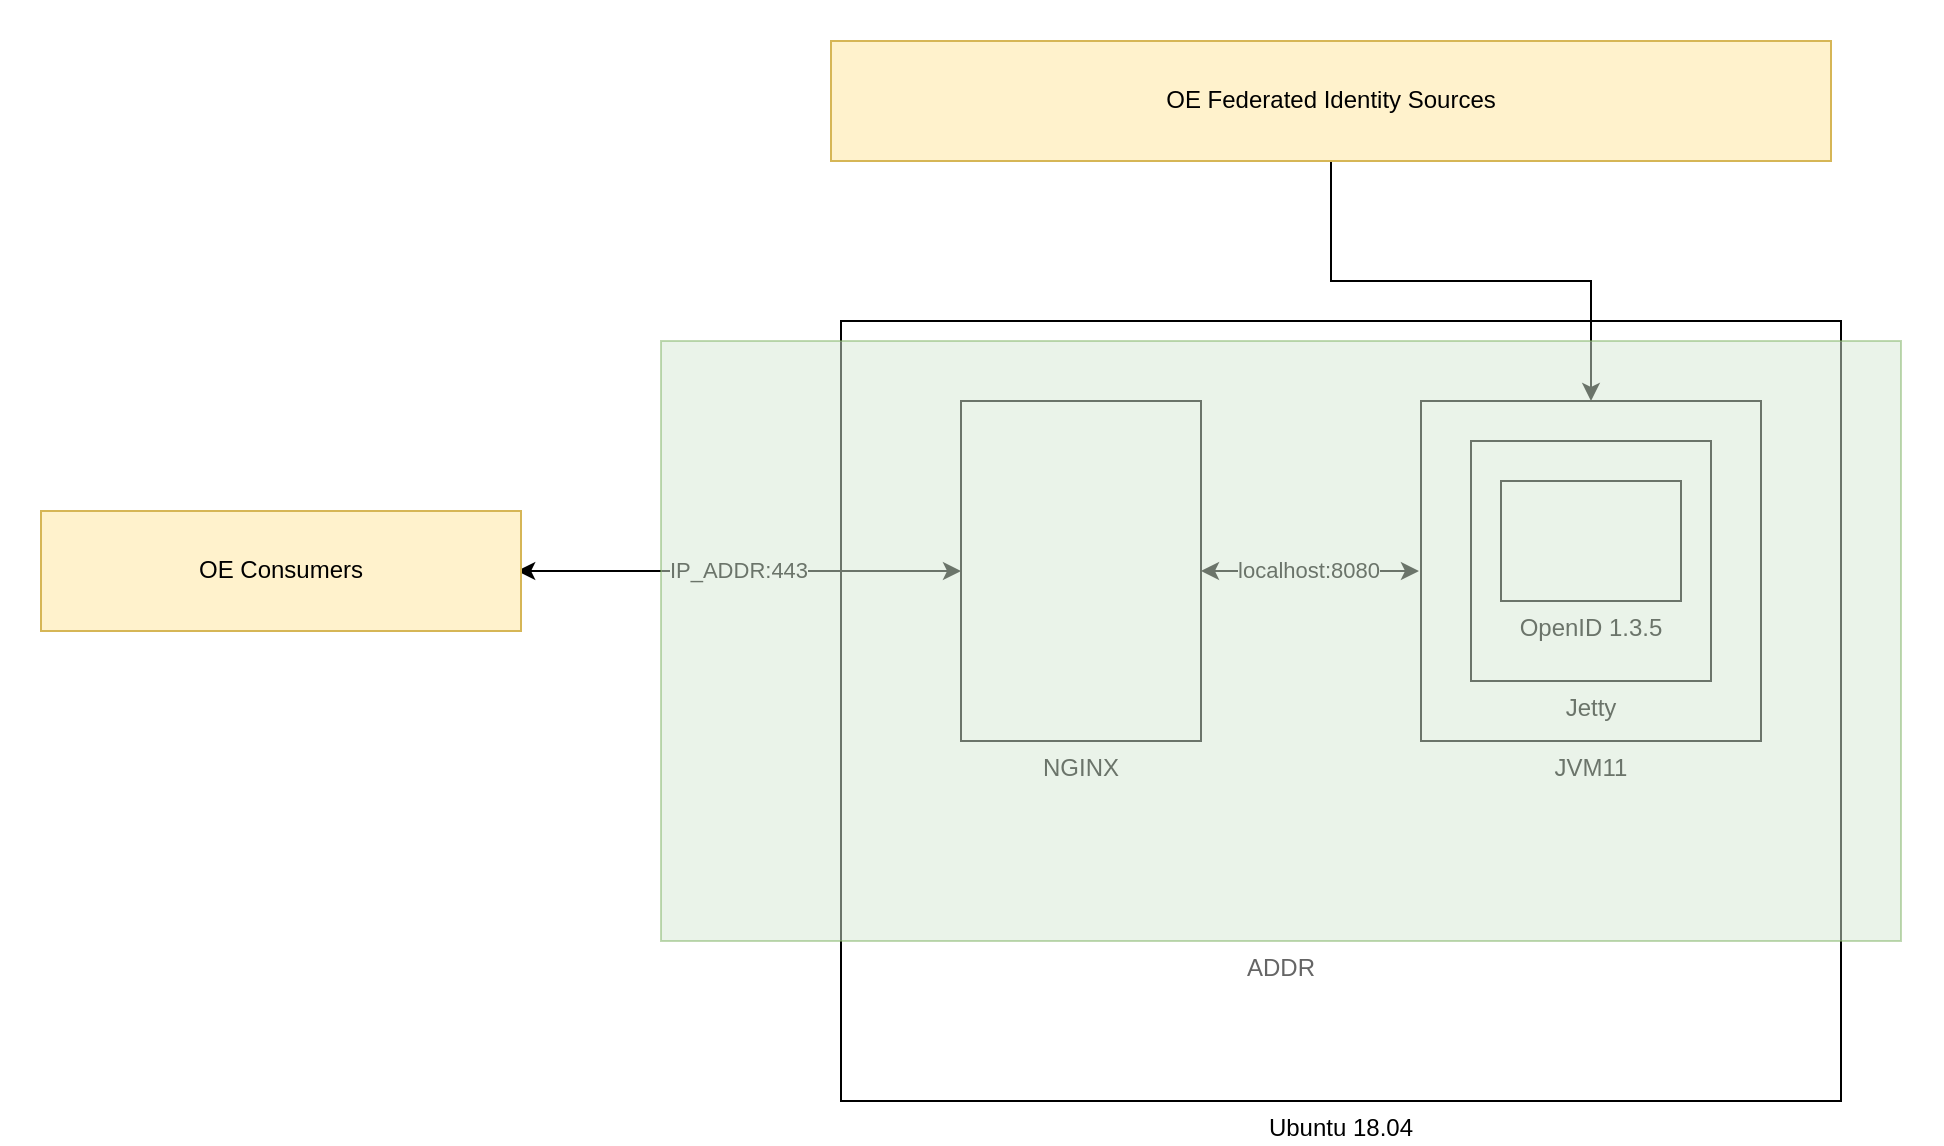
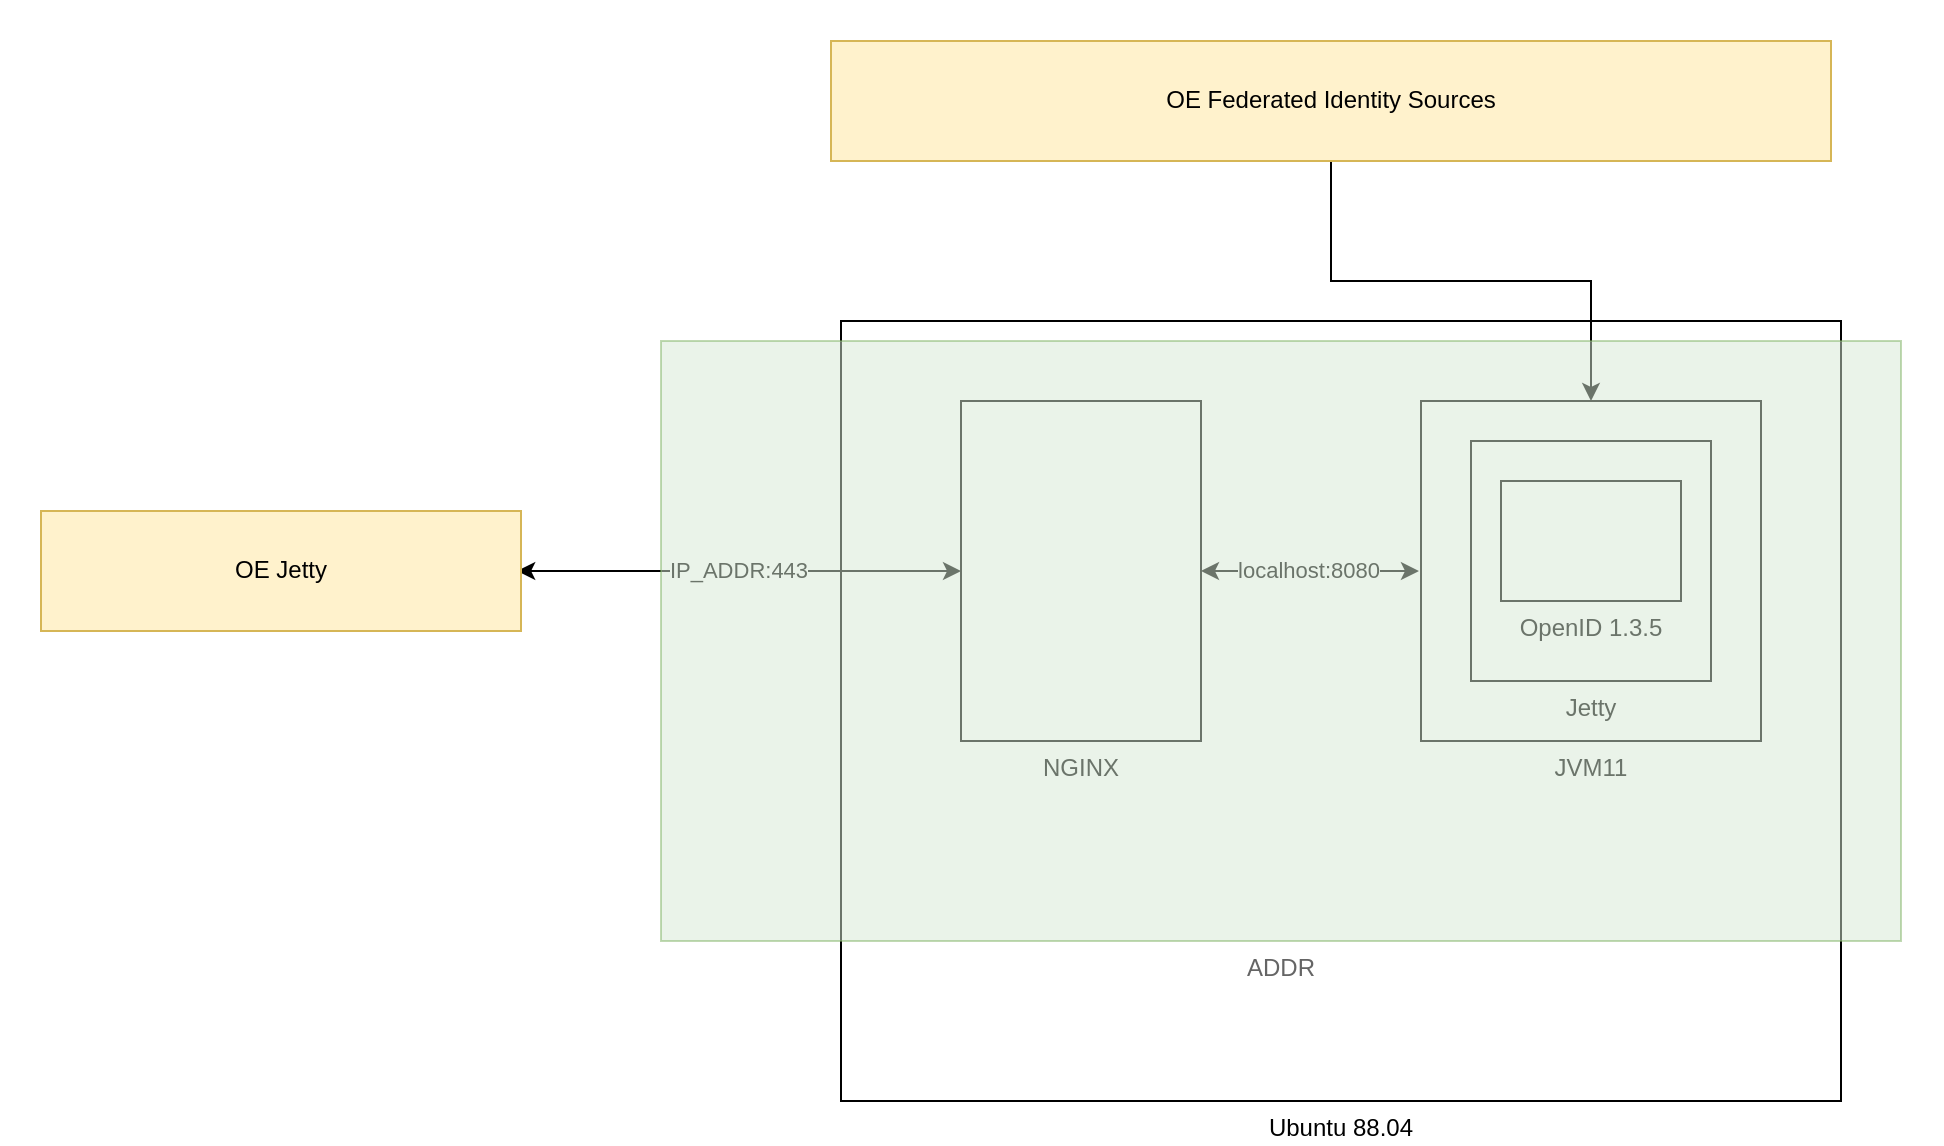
(282, 571) -> (282, 571)
(1342, 1129) -> (1342, 1129)
